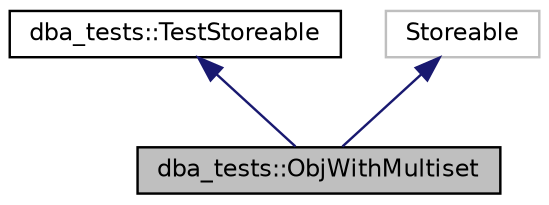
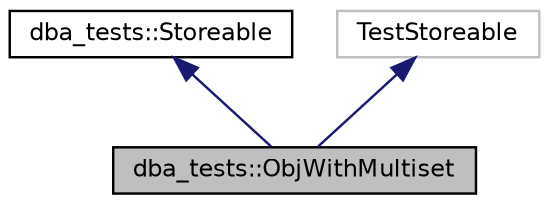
(175, 34) -> (151, 34)
(463, 34) -> (438, 34)
